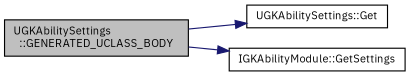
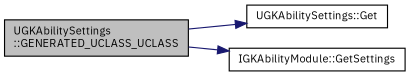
(96, 38) -> (96, 38)
